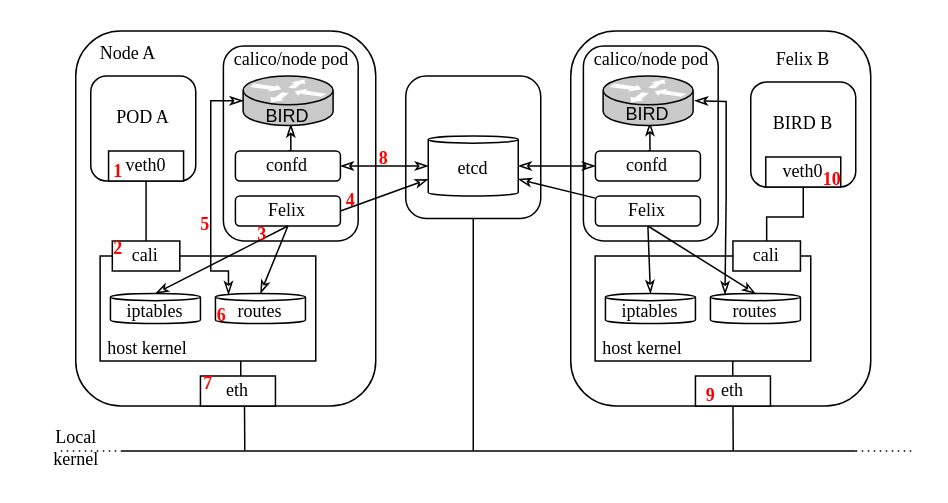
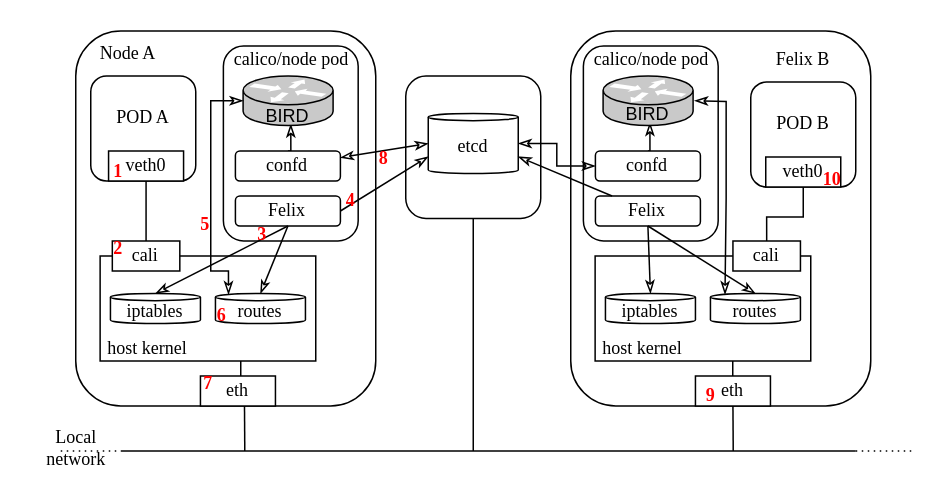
(803, 134) -> (803, 134)
(473, 166) -> (473, 143)
(77, 448) -> (77, 448)
